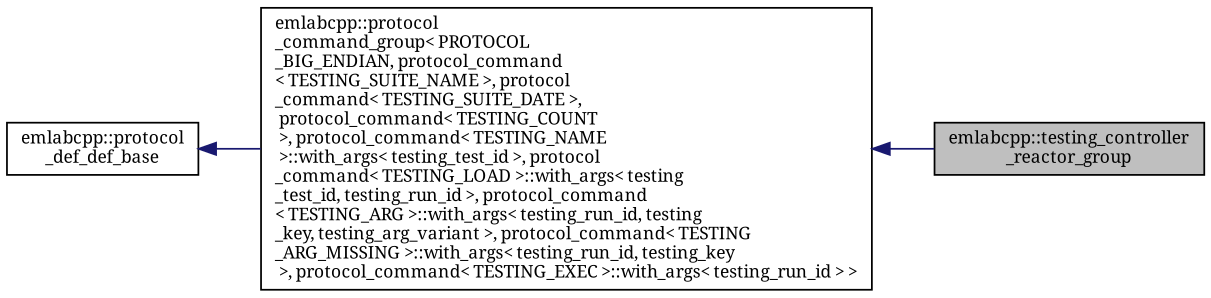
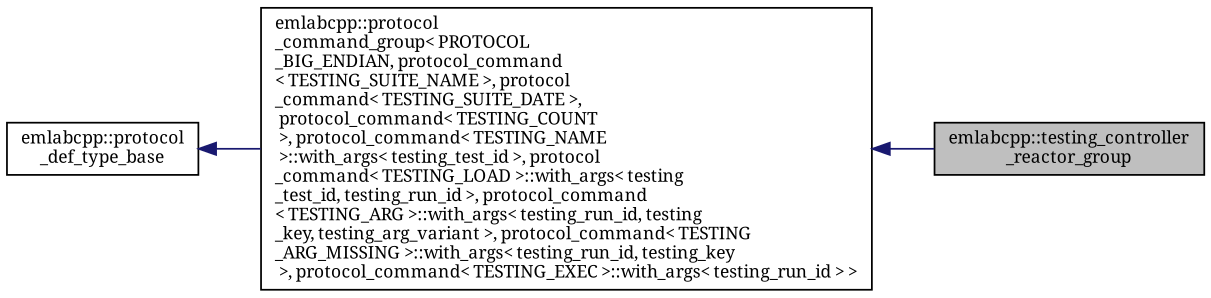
(103, 149) -> (103, 149)
